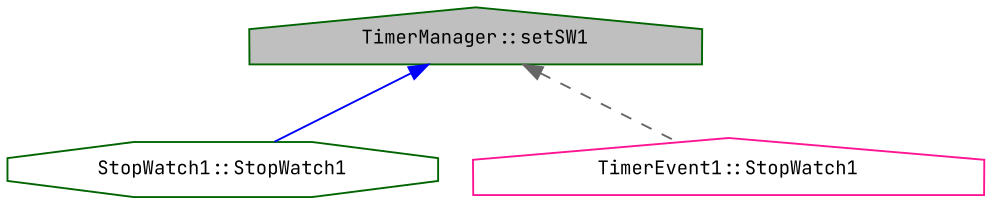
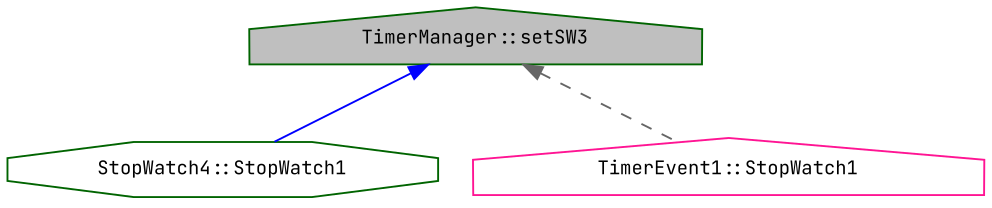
(476, 39) -> (476, 39)
(223, 170) -> (223, 170)
